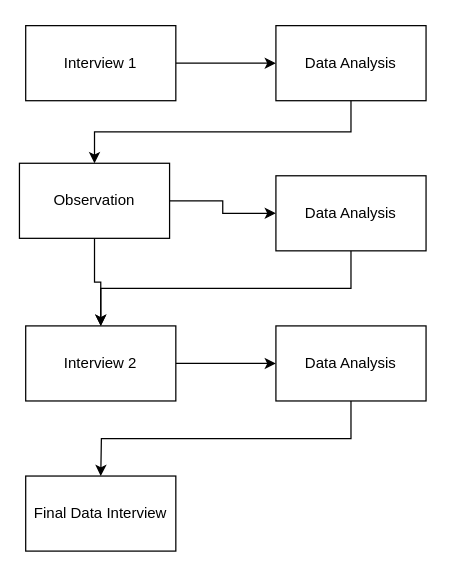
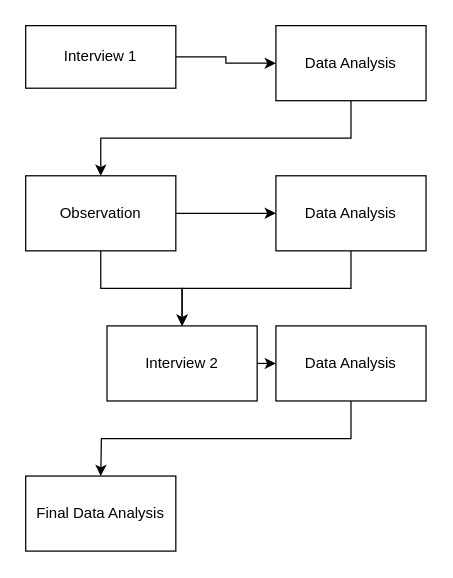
(101, 63) -> (101, 57)
(94, 201) -> (101, 213)
(101, 363) -> (182, 363)
(101, 513) -> (101, 513)
